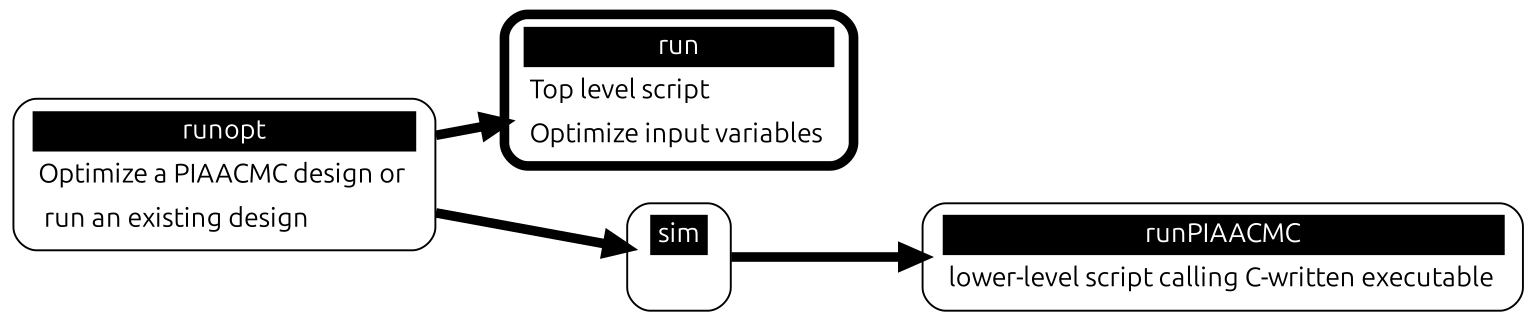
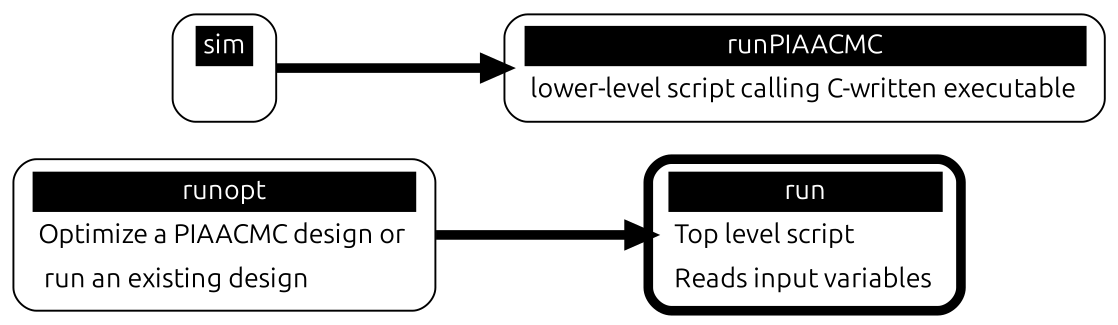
(677, 134) -> (804, 279)
(521, 229) -> none
